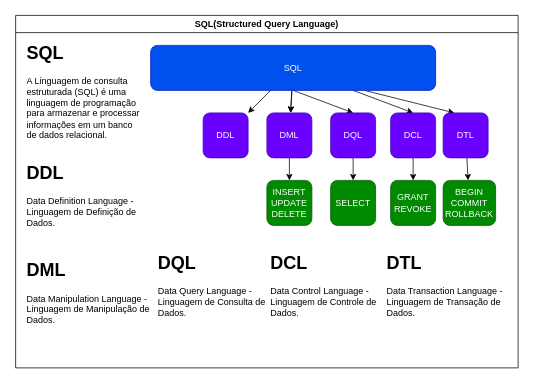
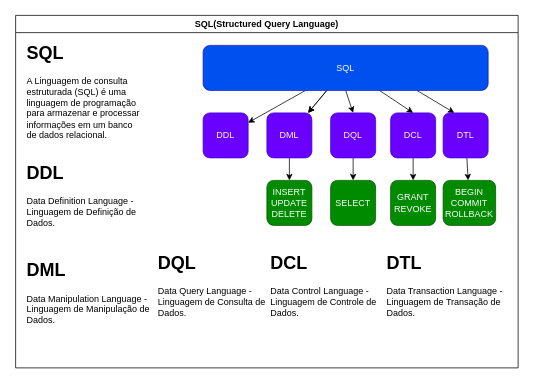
(293, 68) -> (345, 68)
